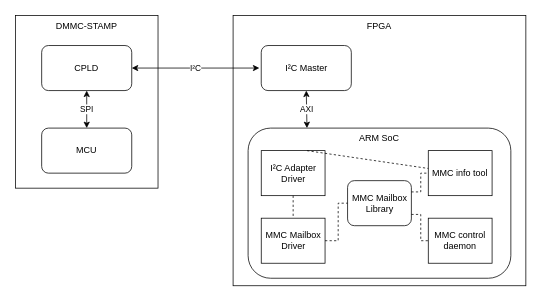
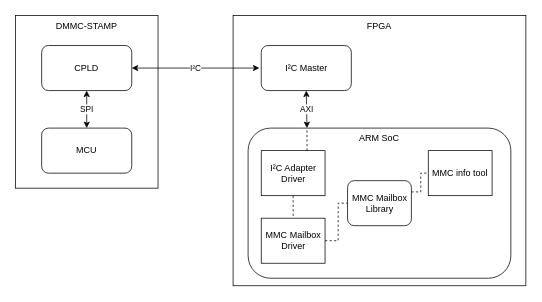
(366, 159) -> (307, 139)
(420, 226) -> none
(460, 240) -> none
